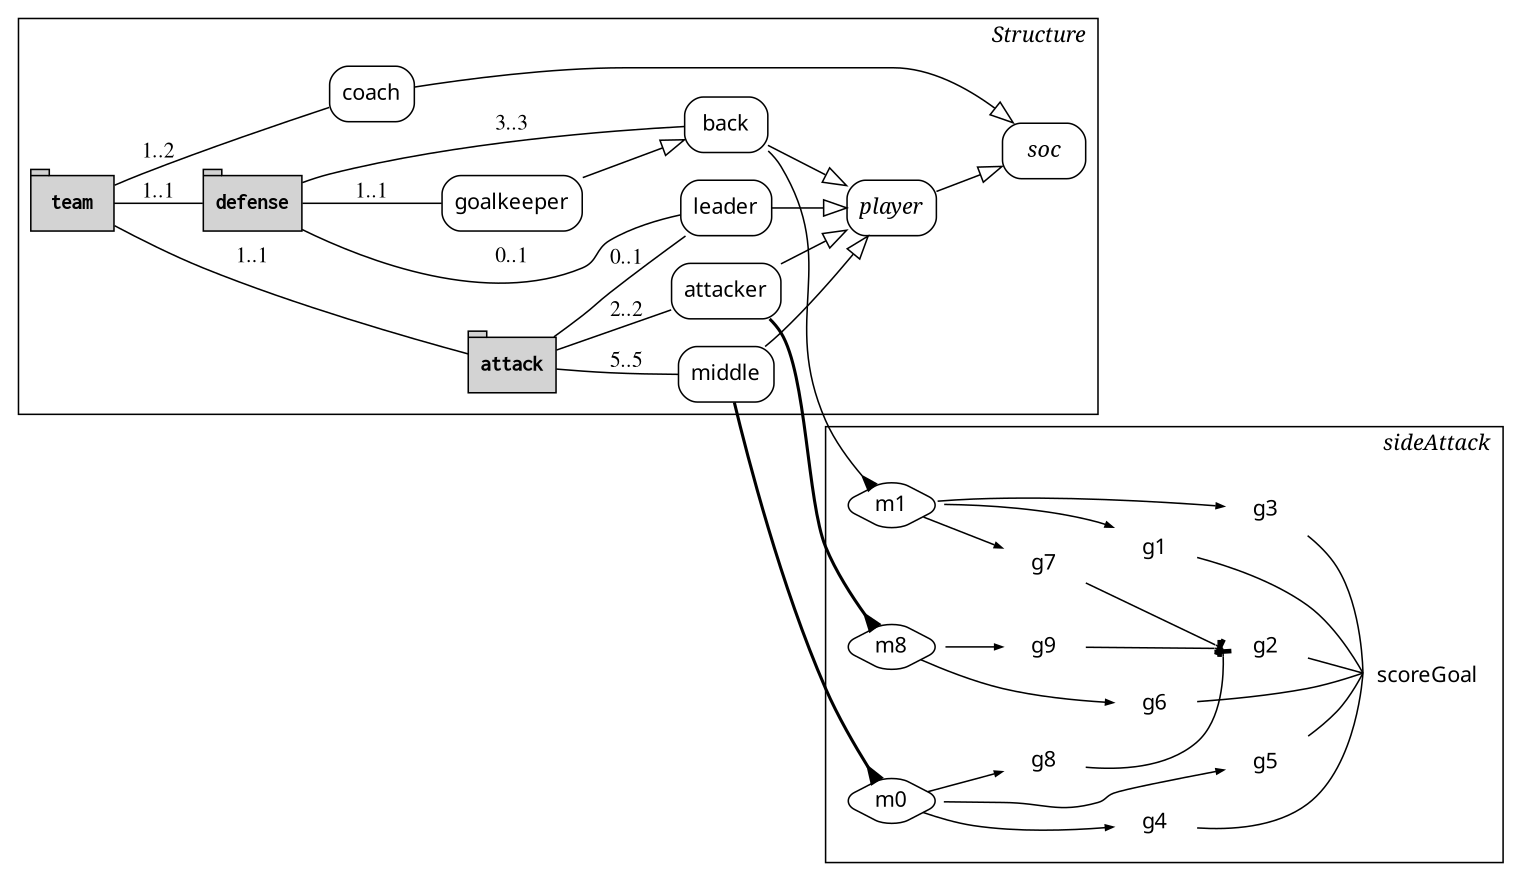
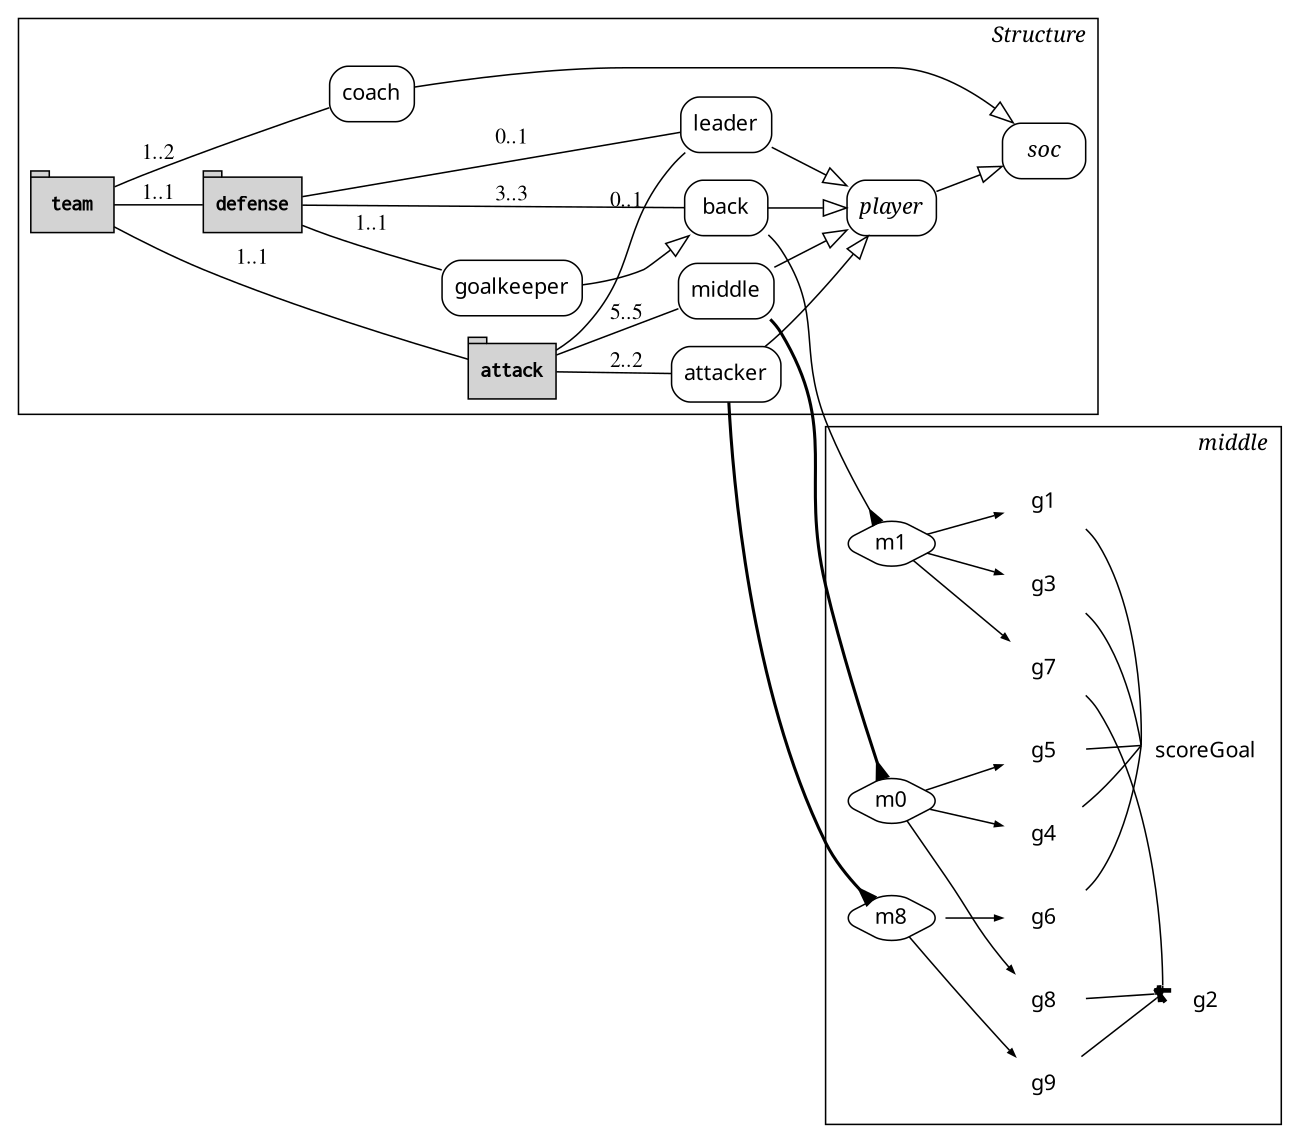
(1437, 444) -> (1234, 444)
(1335, 666) -> none
